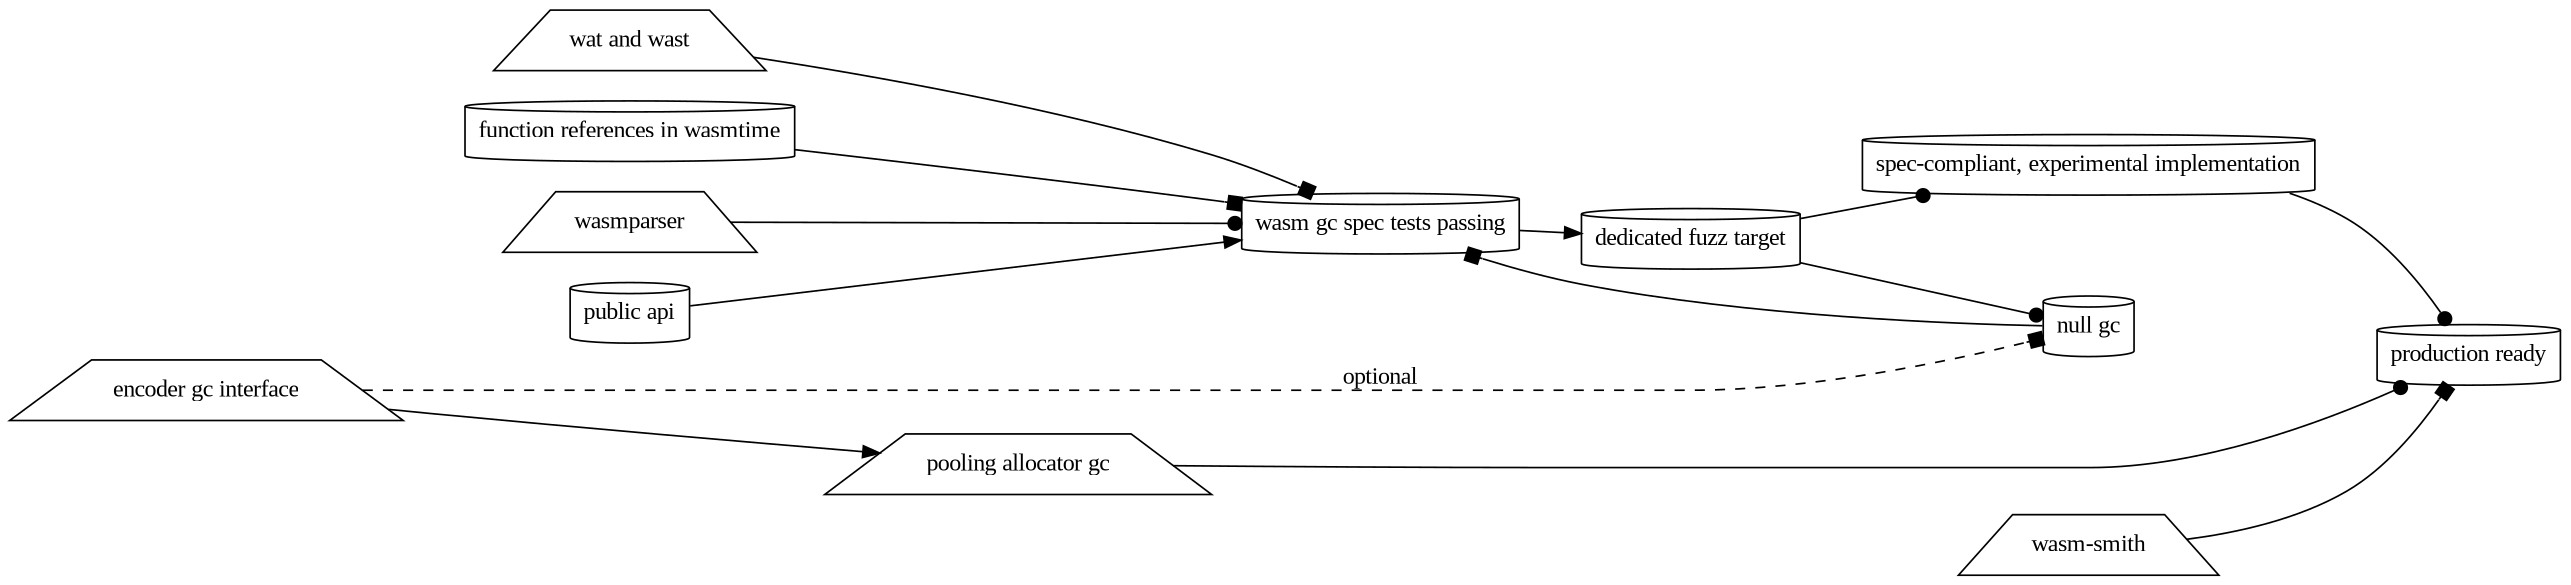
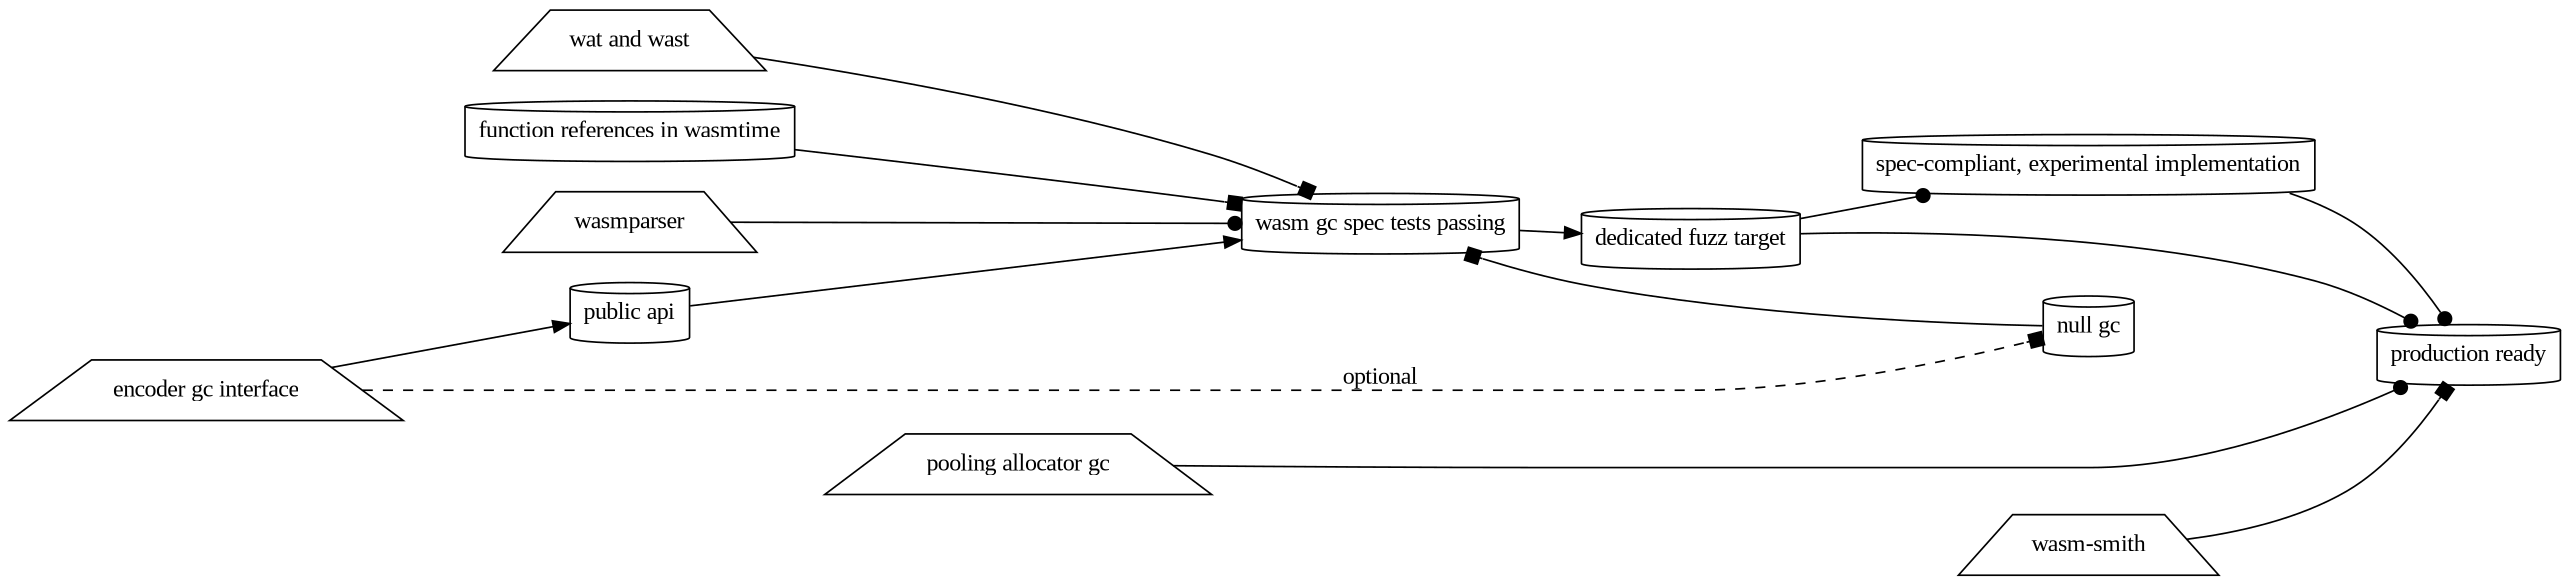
(1915, 288) -> (2108, 245)
(626, 431) -> (443, 347)
